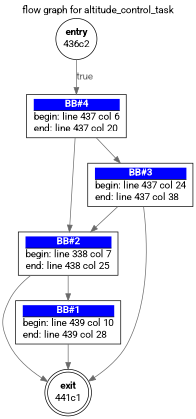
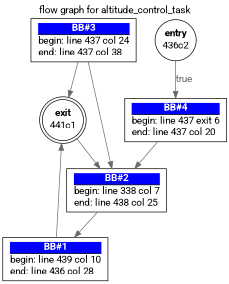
(77, 117) -> (176, 121)
(106, 148) -> none
(4, 329) -> (86, 151)
(65, 335) -> (52, 271)
